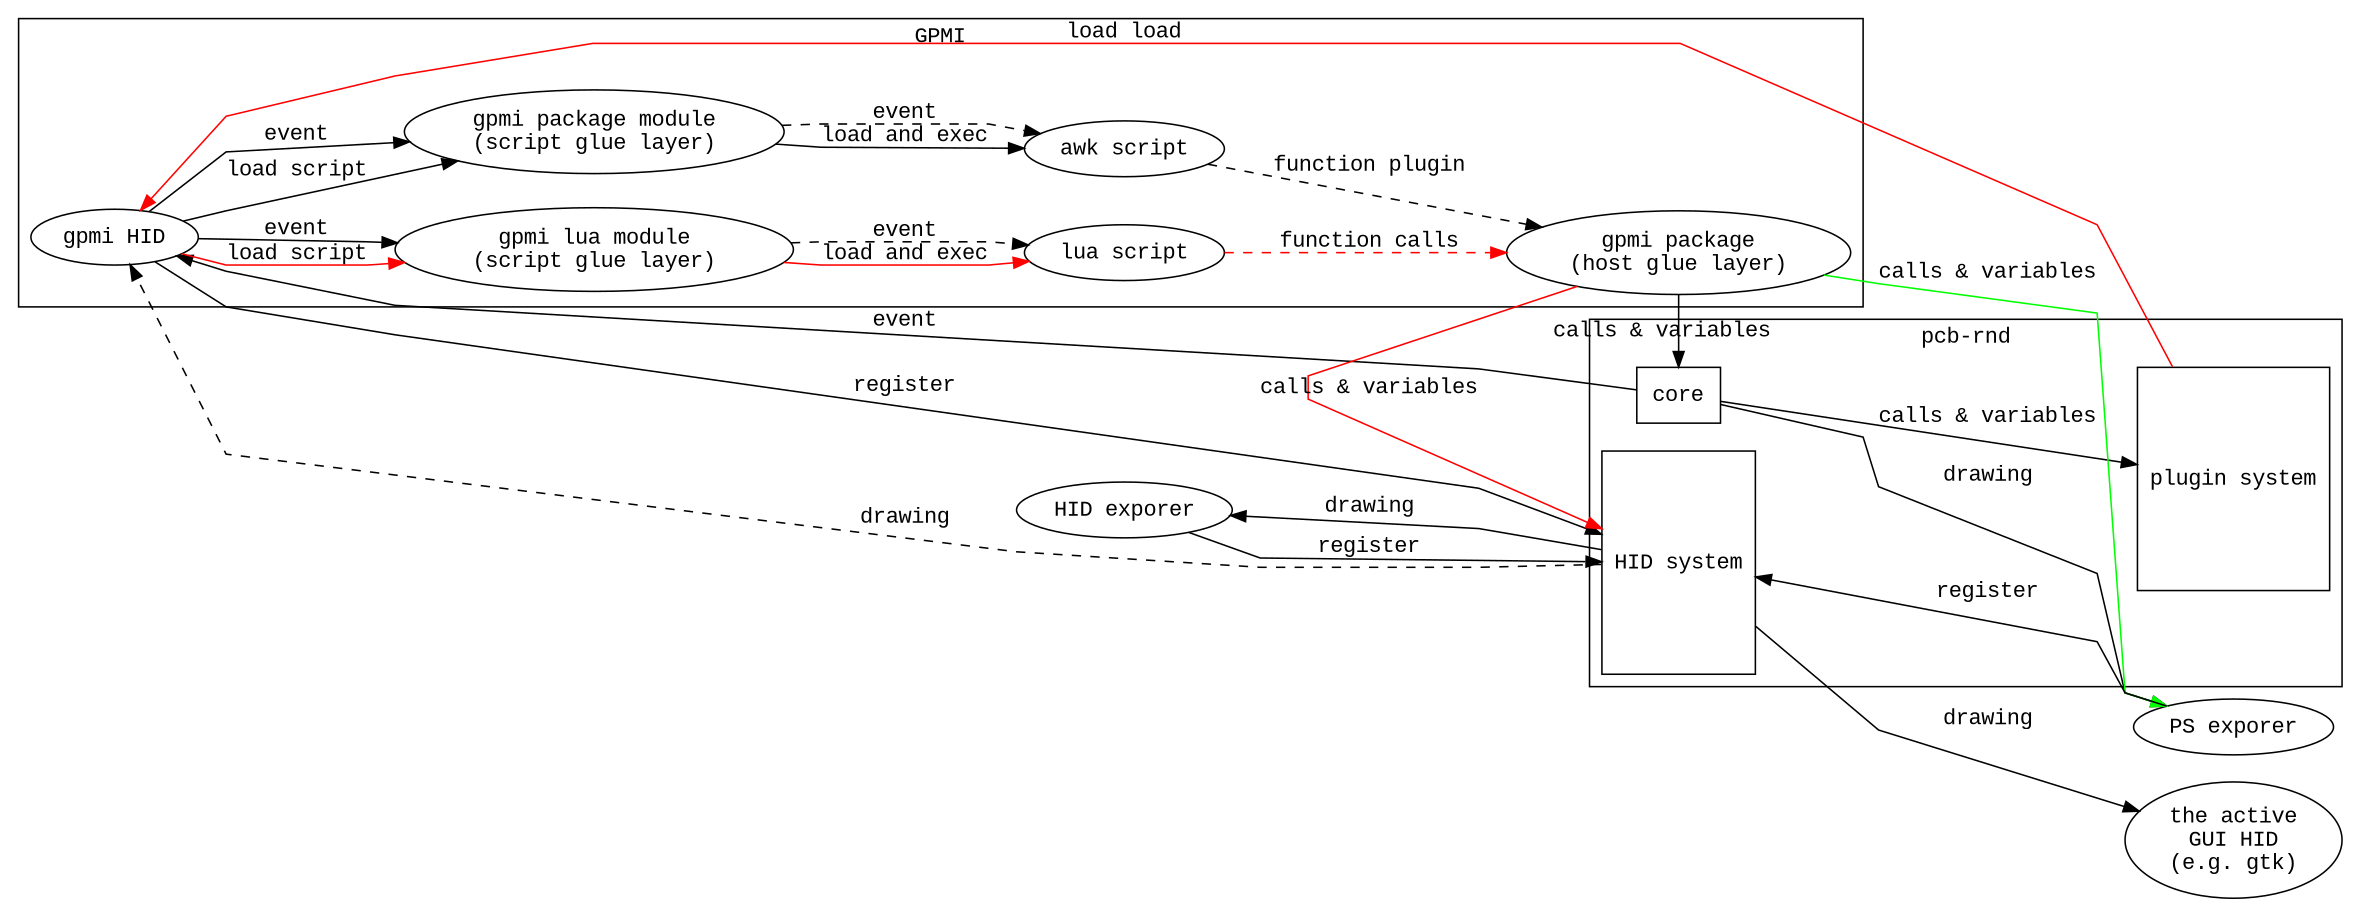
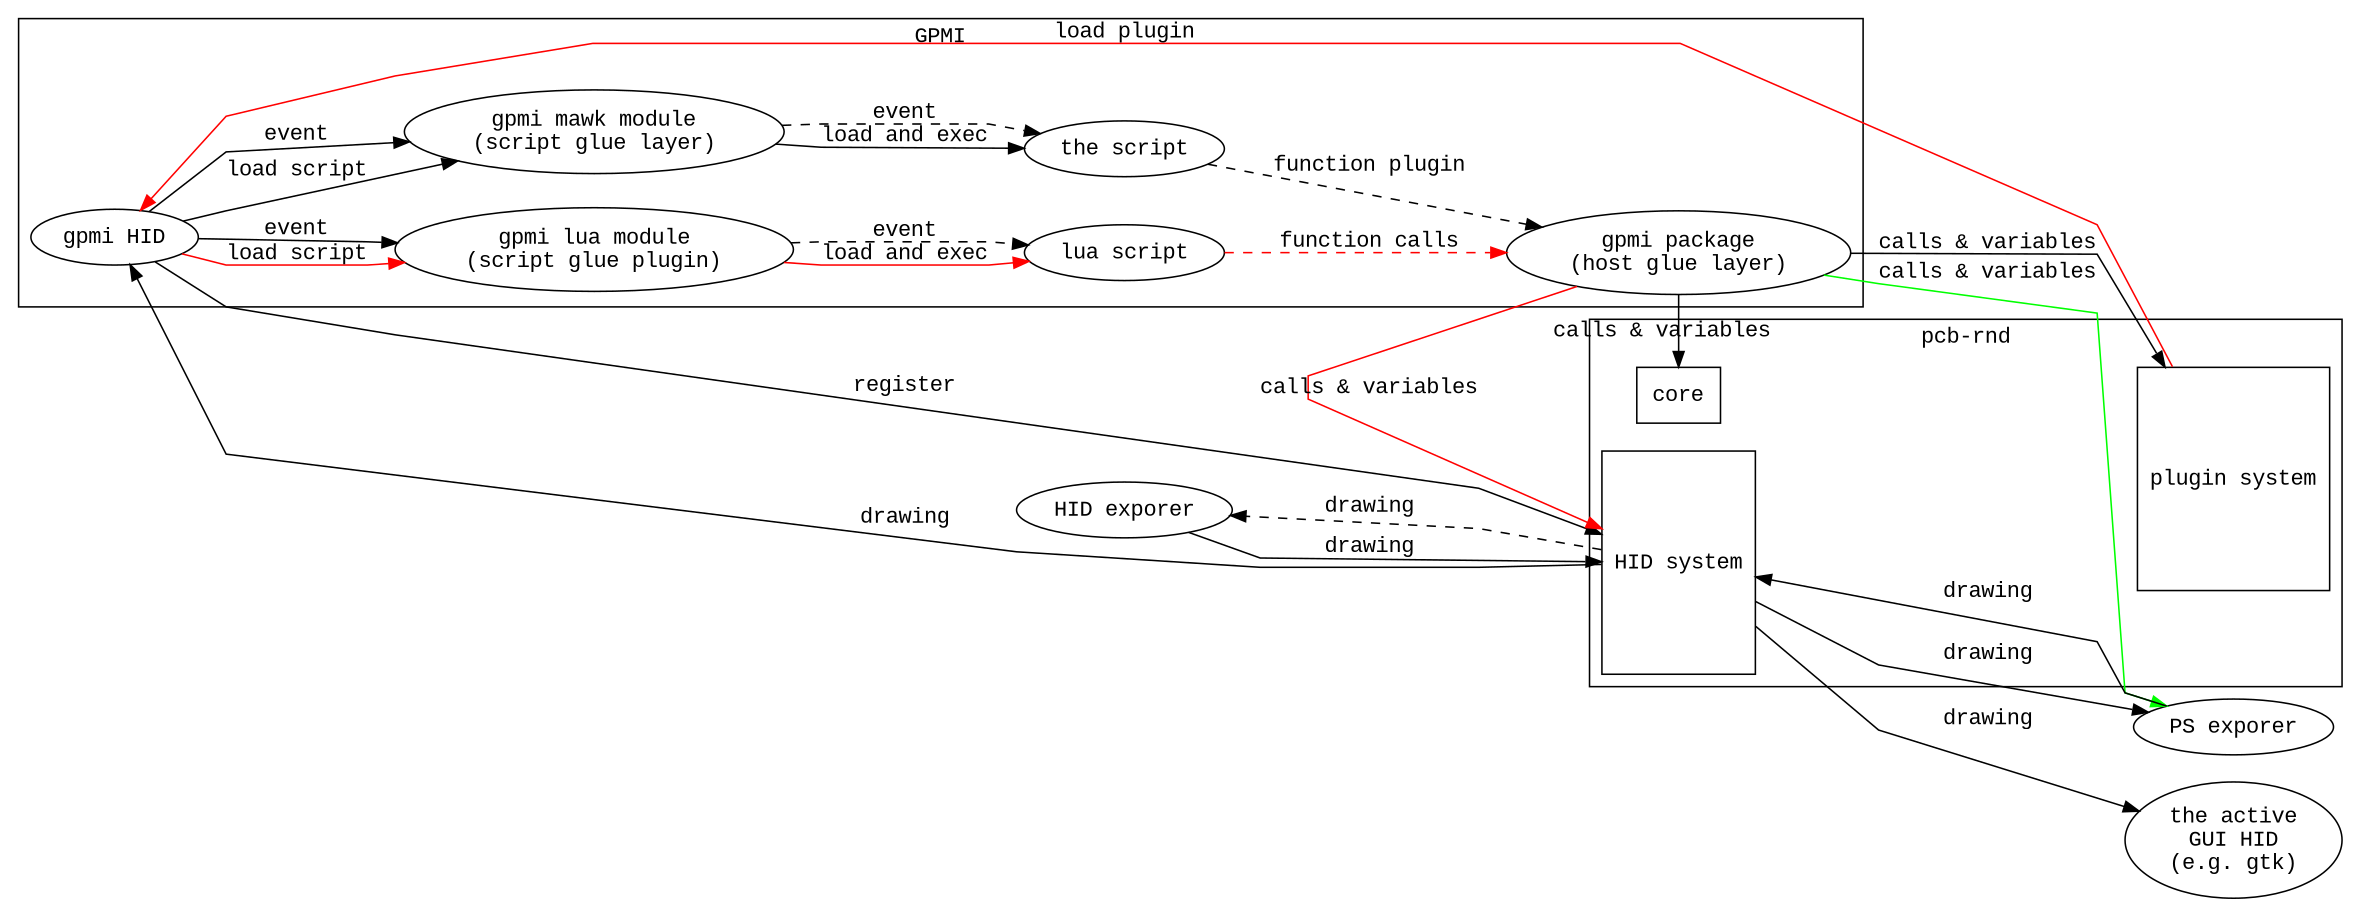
(1124, 32) -> (1124, 32)
(594, 132) -> (594, 132)
(1124, 149) -> (1124, 149)
(594, 250) -> (594, 250)
(912, 336) -> none
(1921, 432) -> (2032, 254)
(1966, 521) -> (1938, 675)
(1424, 526) -> (1424, 526)
(814, 527) -> (814, 527)
(1369, 546) -> (1369, 546)
(1988, 591) -> (1988, 591)
